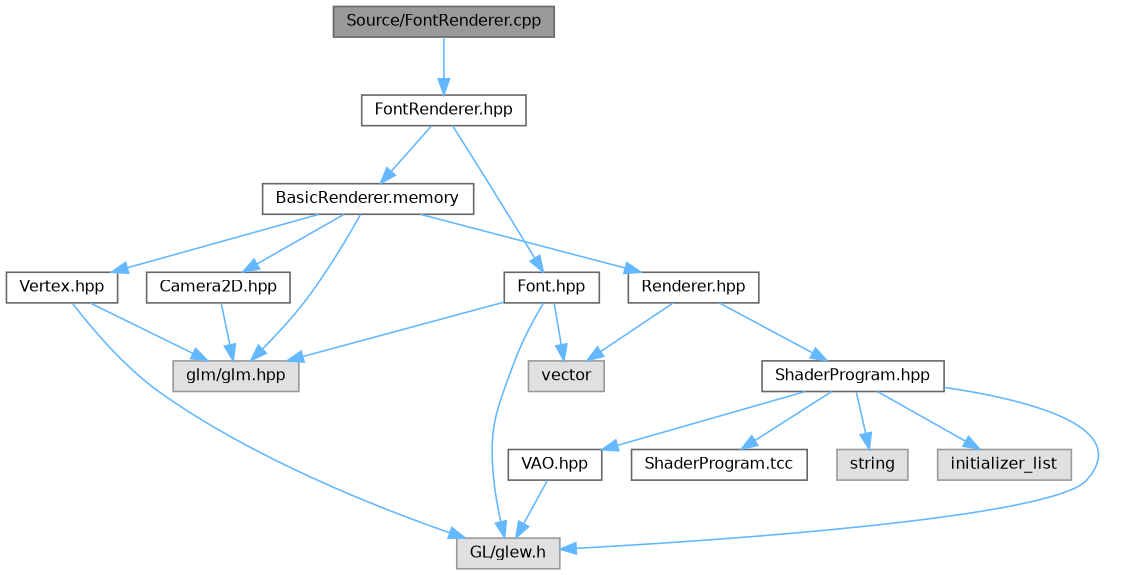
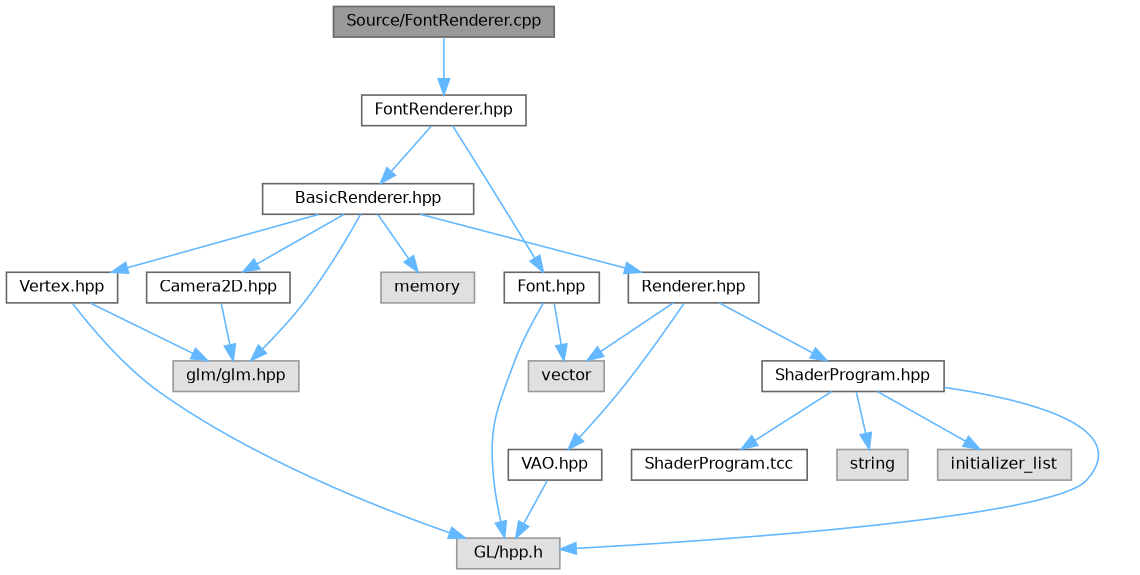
(368, 199) -> (368, 199)
none -> (428, 288)
(404, 329) -> none
(711, 418) -> (634, 372)
(508, 553) -> (508, 553)
